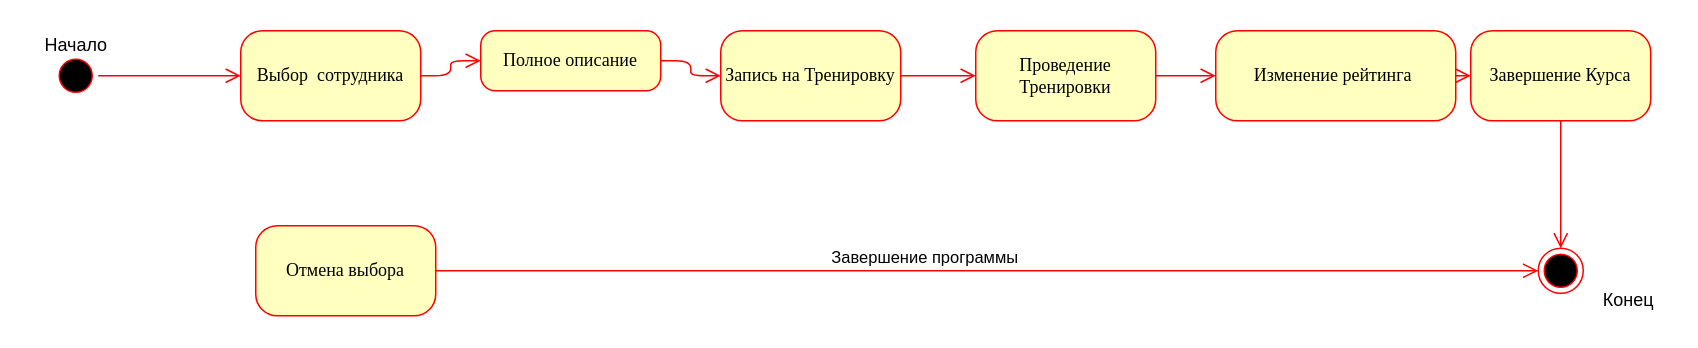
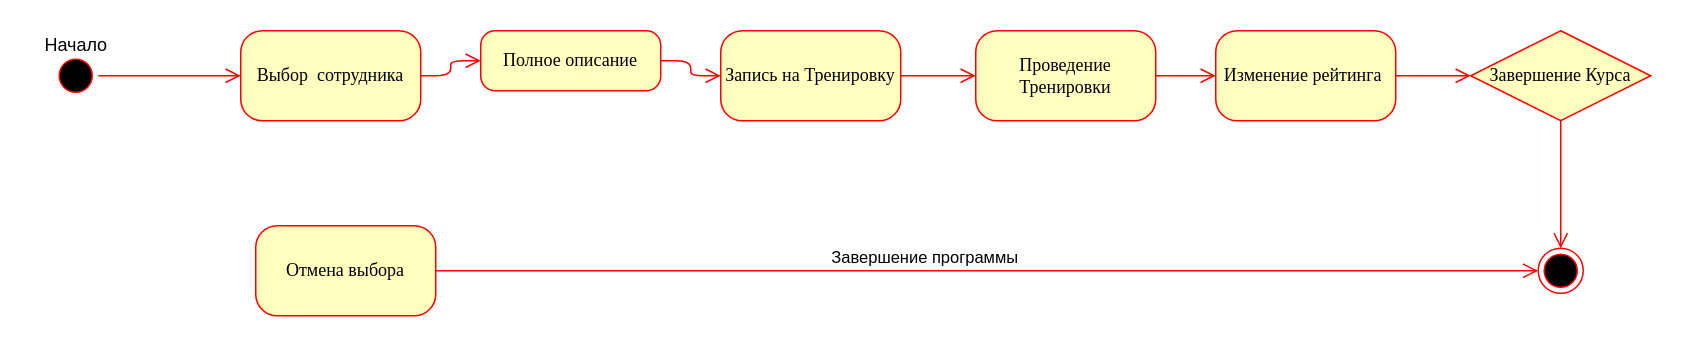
(1336, 76) -> (1306, 76)
(1561, 76) -> (1561, 76)
(1628, 301) -> none
